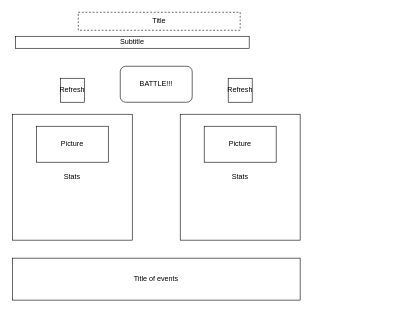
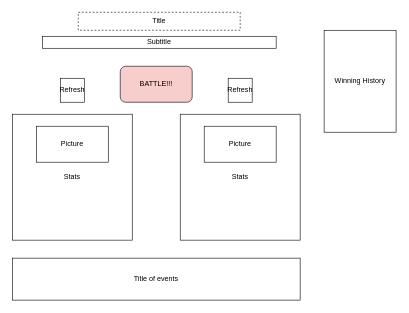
(132, 42) -> (159, 42)
none -> (360, 81)
(156, 84) -> (156, 84)
